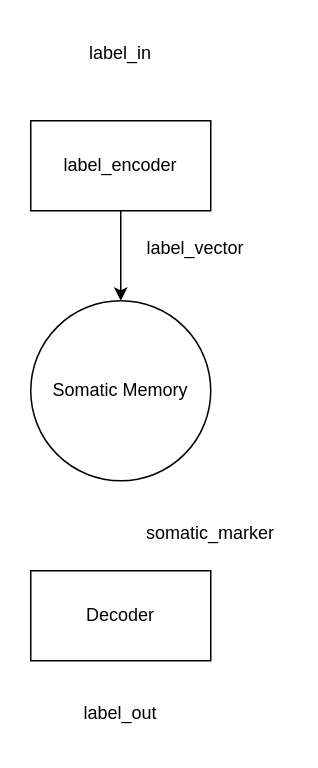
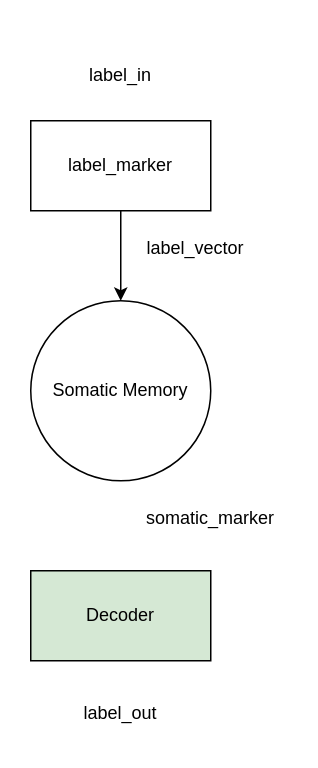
(121, 53) -> (121, 76)
(121, 166) -> (121, 166)
(211, 533) -> (211, 518)
(121, 616) -> (121, 616)
